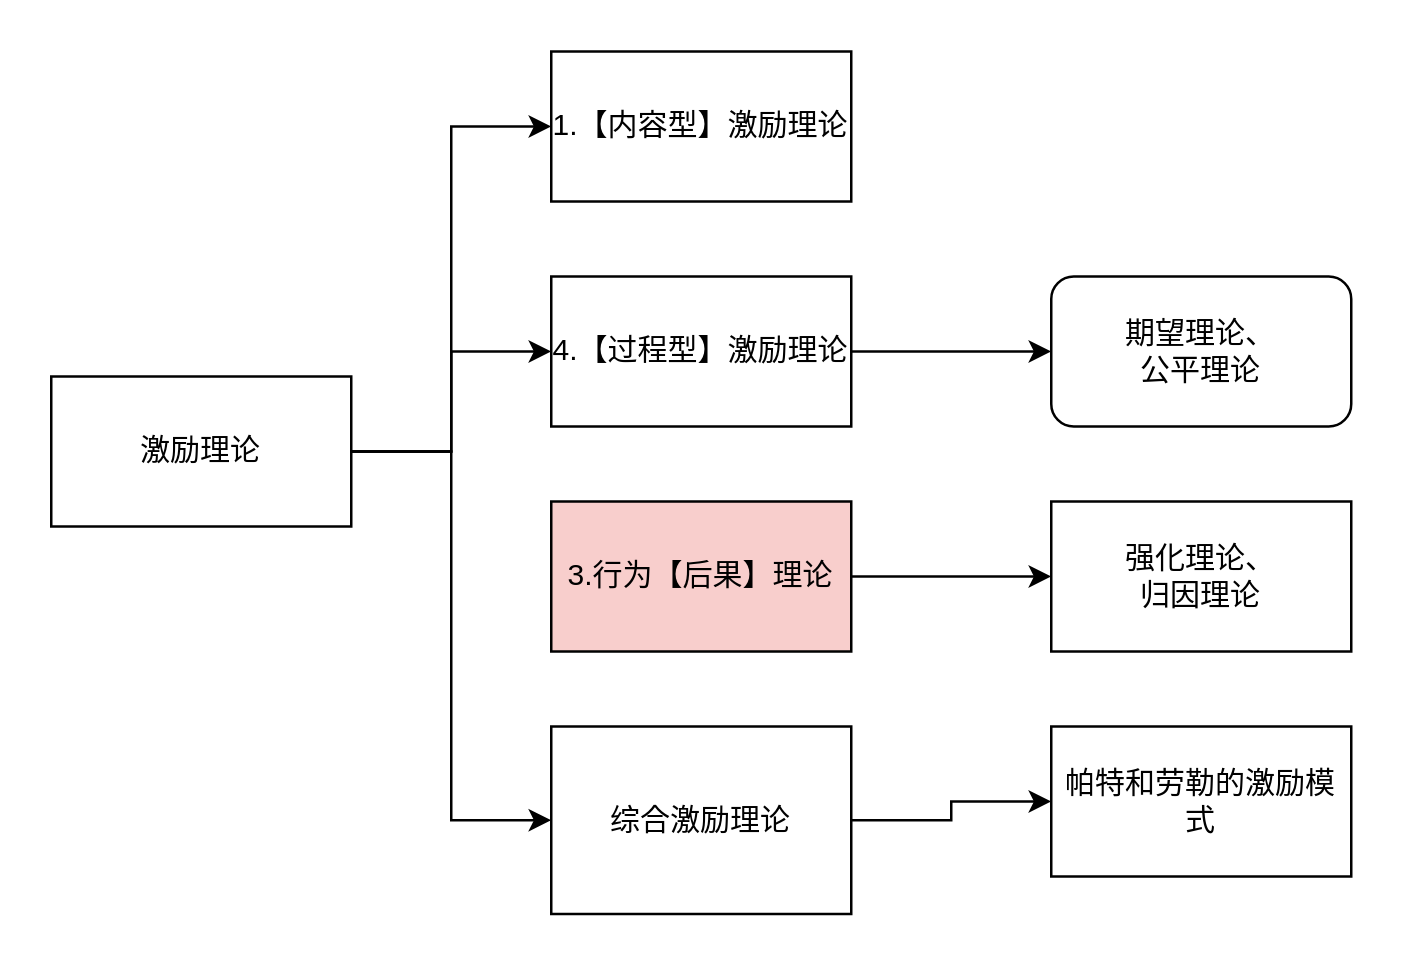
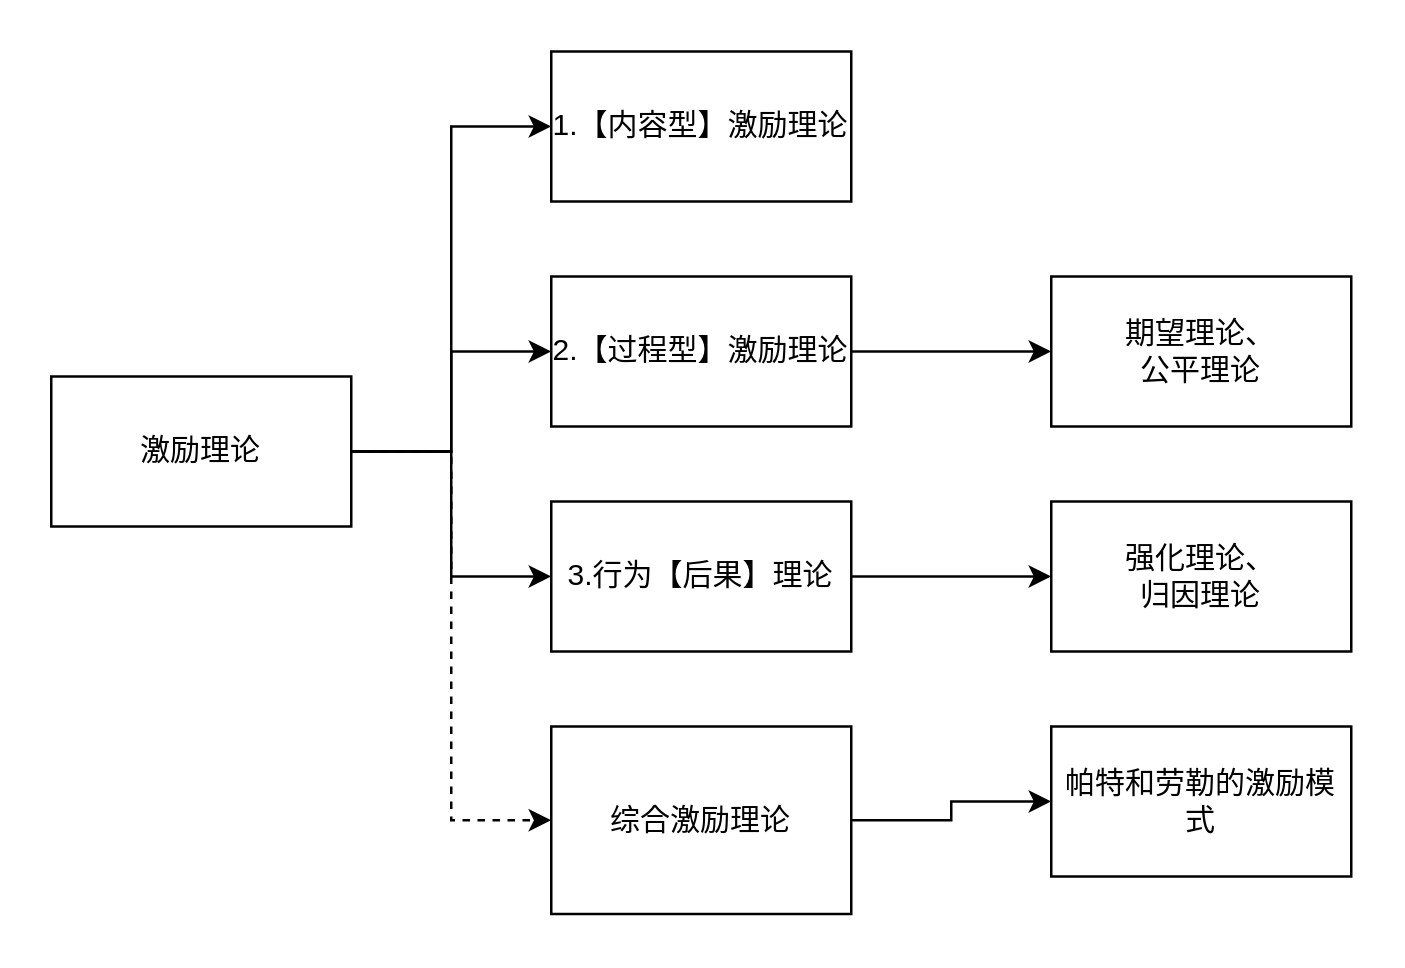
(701, 351) -> (701, 351)
(1201, 351) -> (1201, 351)
none -> (495, 576)
(701, 576) -> (701, 576)
(451, 742) -> (451, 742)
